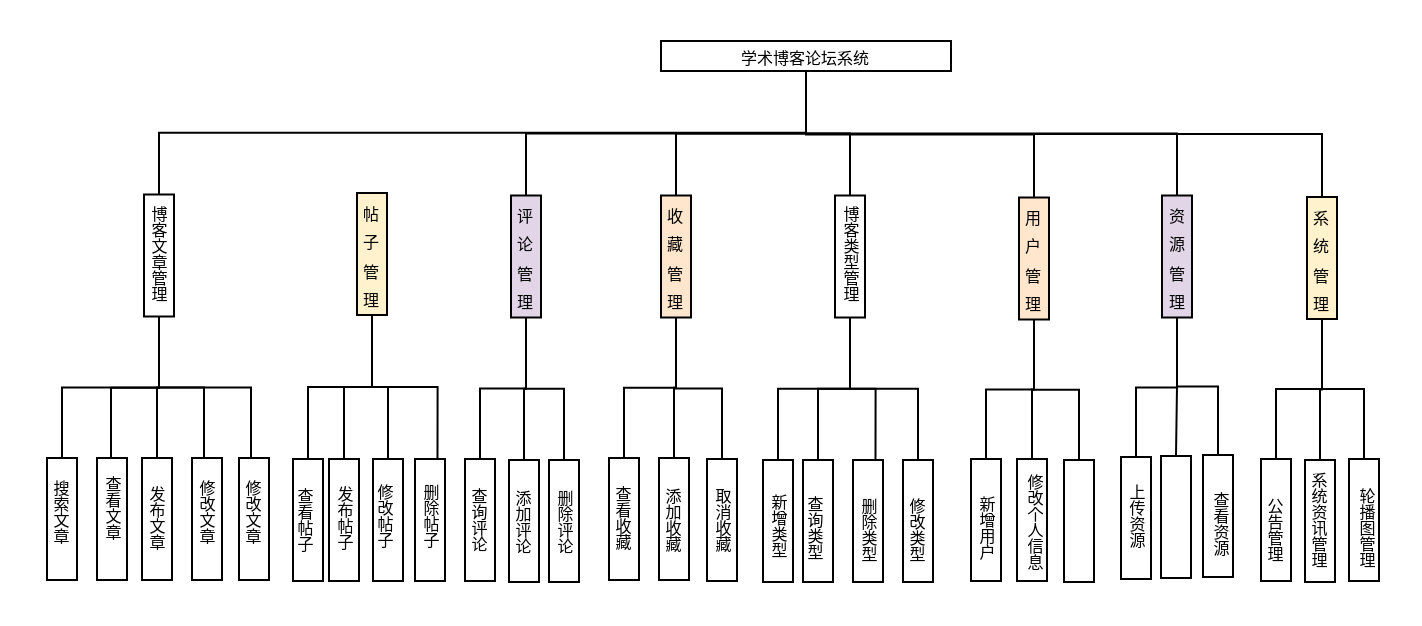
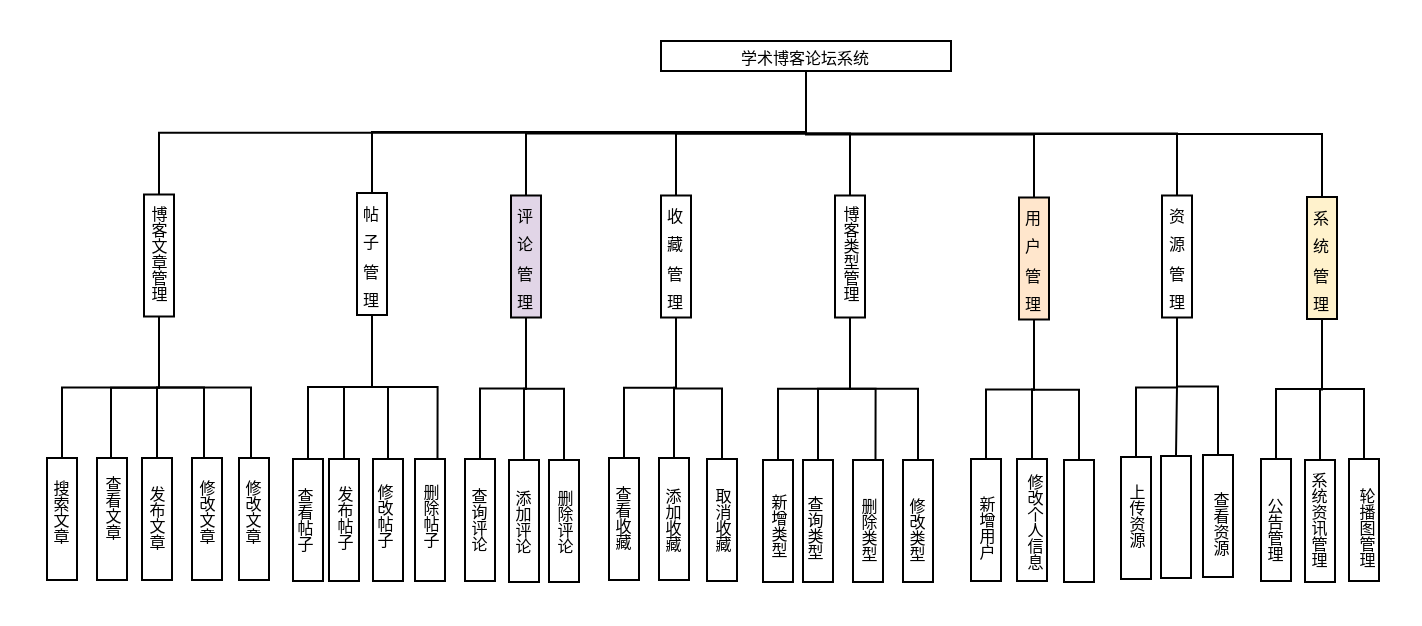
none -> (372, 164)
(372, 254) -> (372, 254)
(676, 257) -> (676, 257)
(1177, 257) -> (1177, 257)
